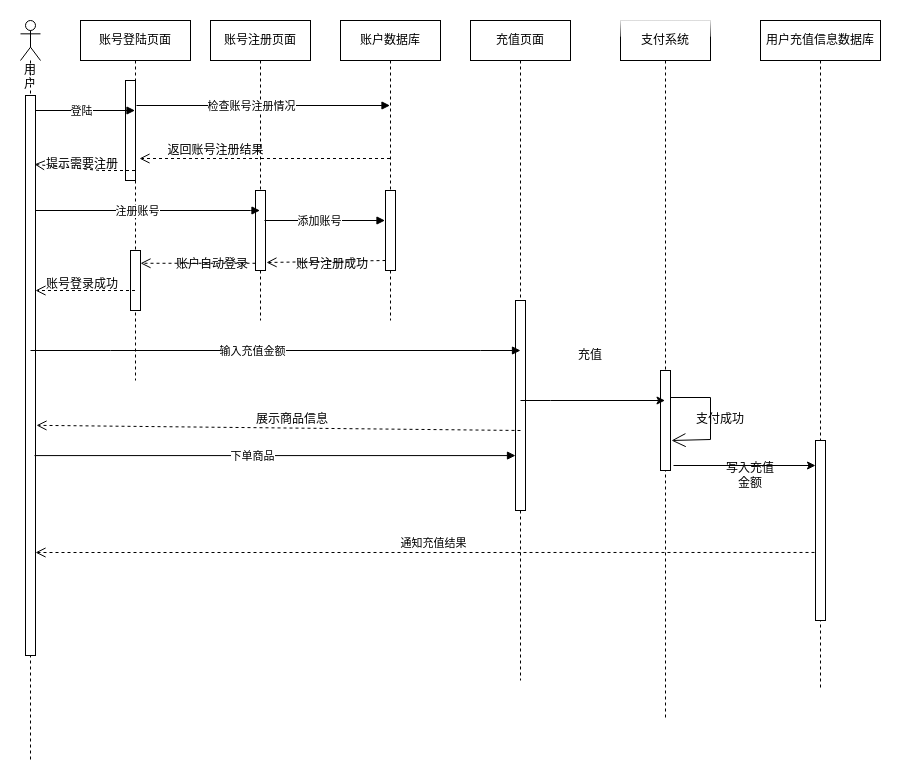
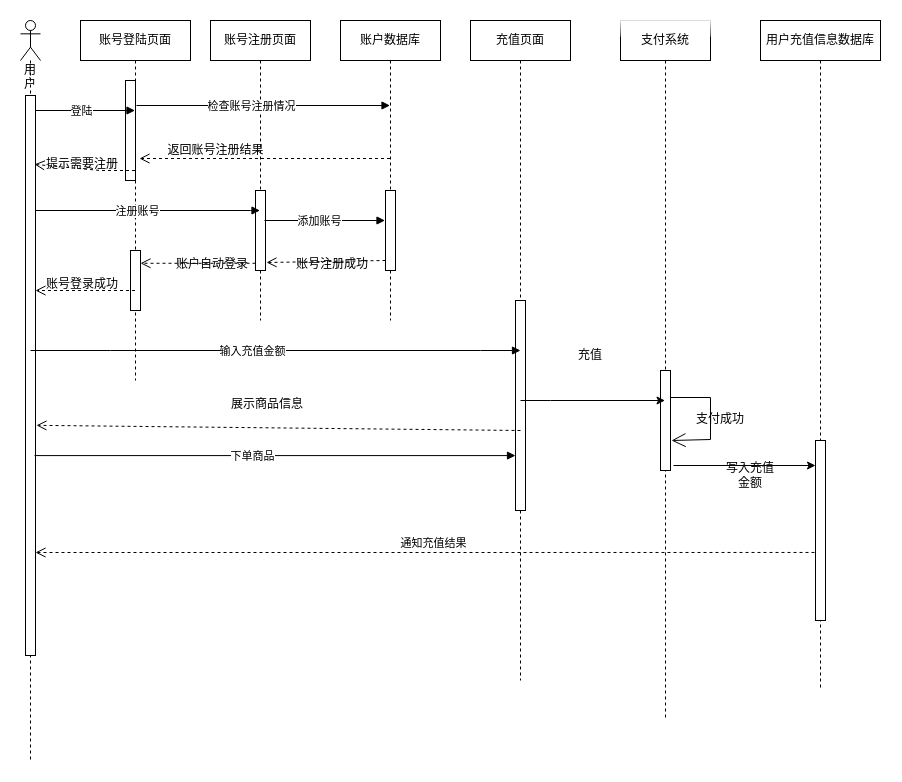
(301, 419) -> (276, 404)
